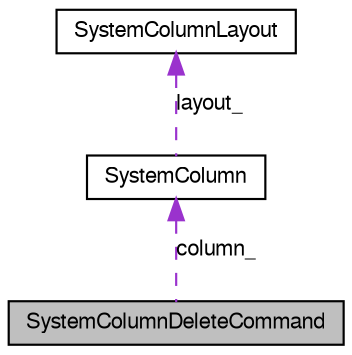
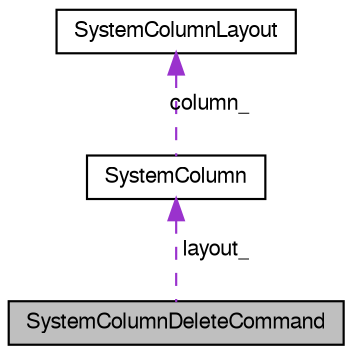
(210, 104) -> (210, 104)
(216, 250) -> (216, 250)
